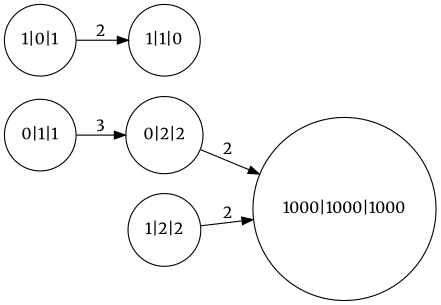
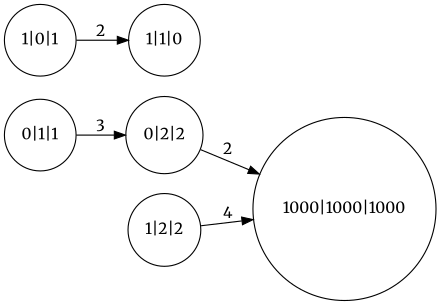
(228, 214) -> (228, 214)
